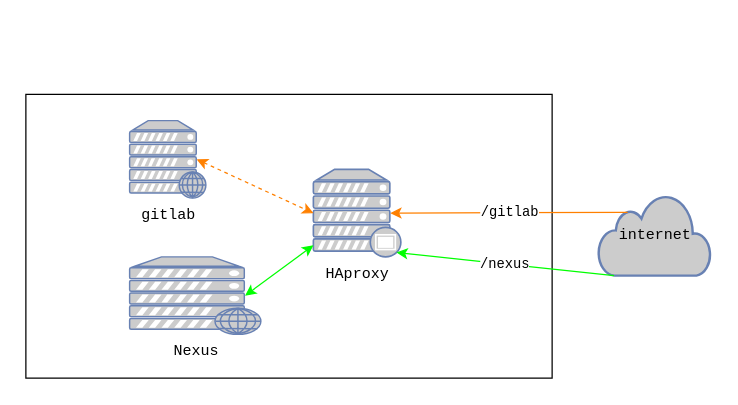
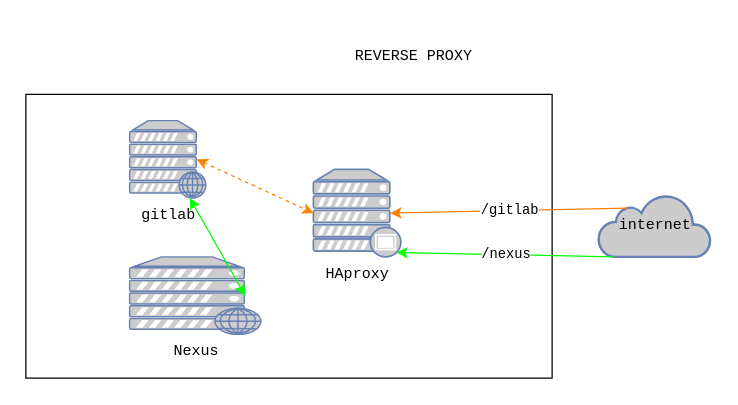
none -> (414, 57)
(654, 235) -> (654, 226)
(279, 270) -> (217, 247)
